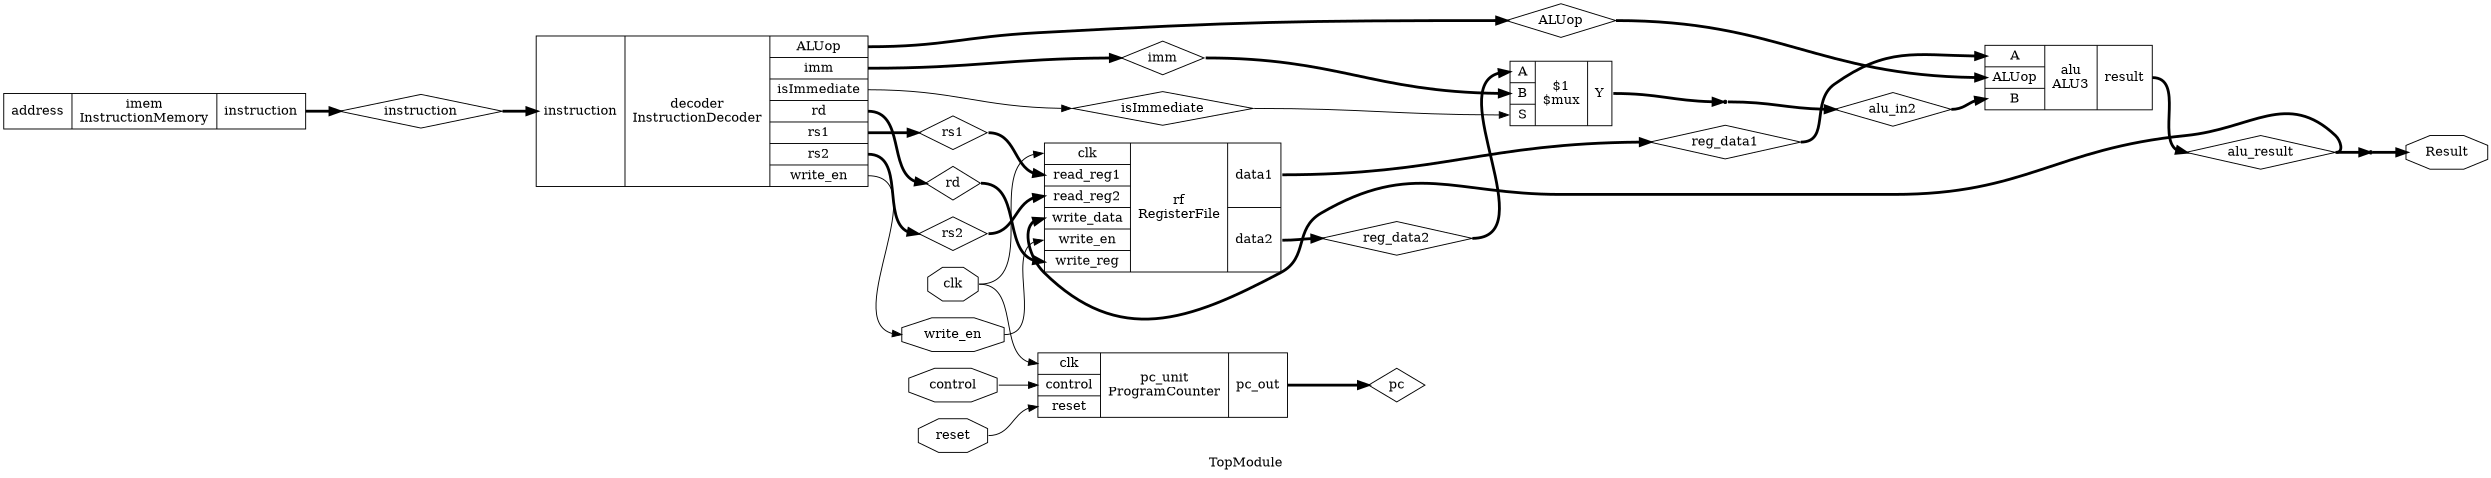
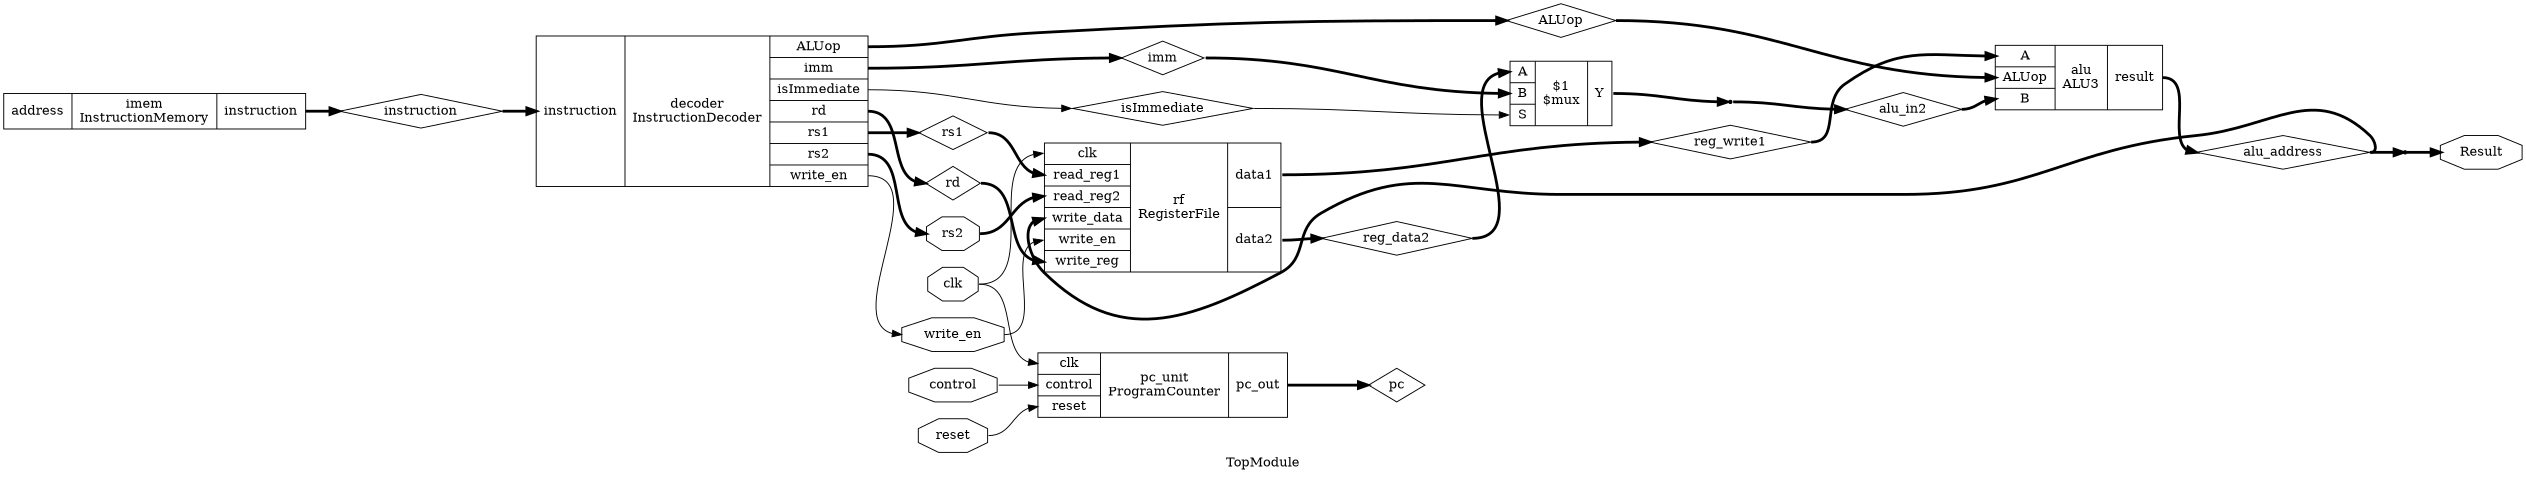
(1725, 142) -> (1730, 142)
(2261, 152) -> (2283, 152)
(953, 234) -> (953, 234)
